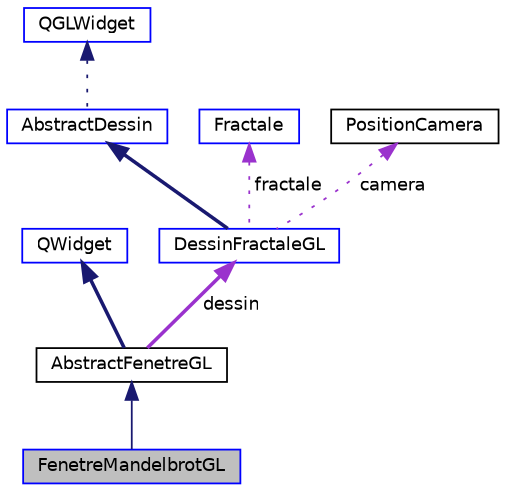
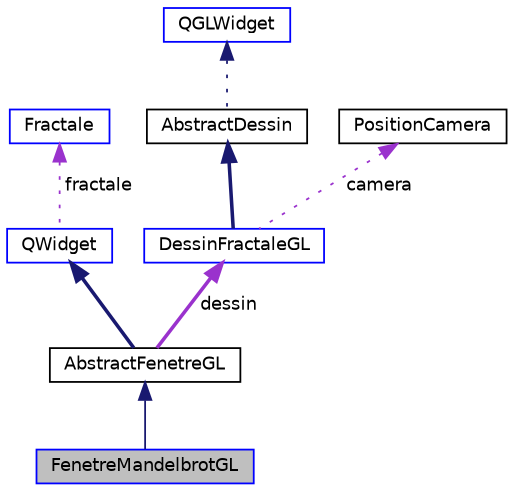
(87, 126) -> (227, 126)
(249, 195) -> (60, 195)
